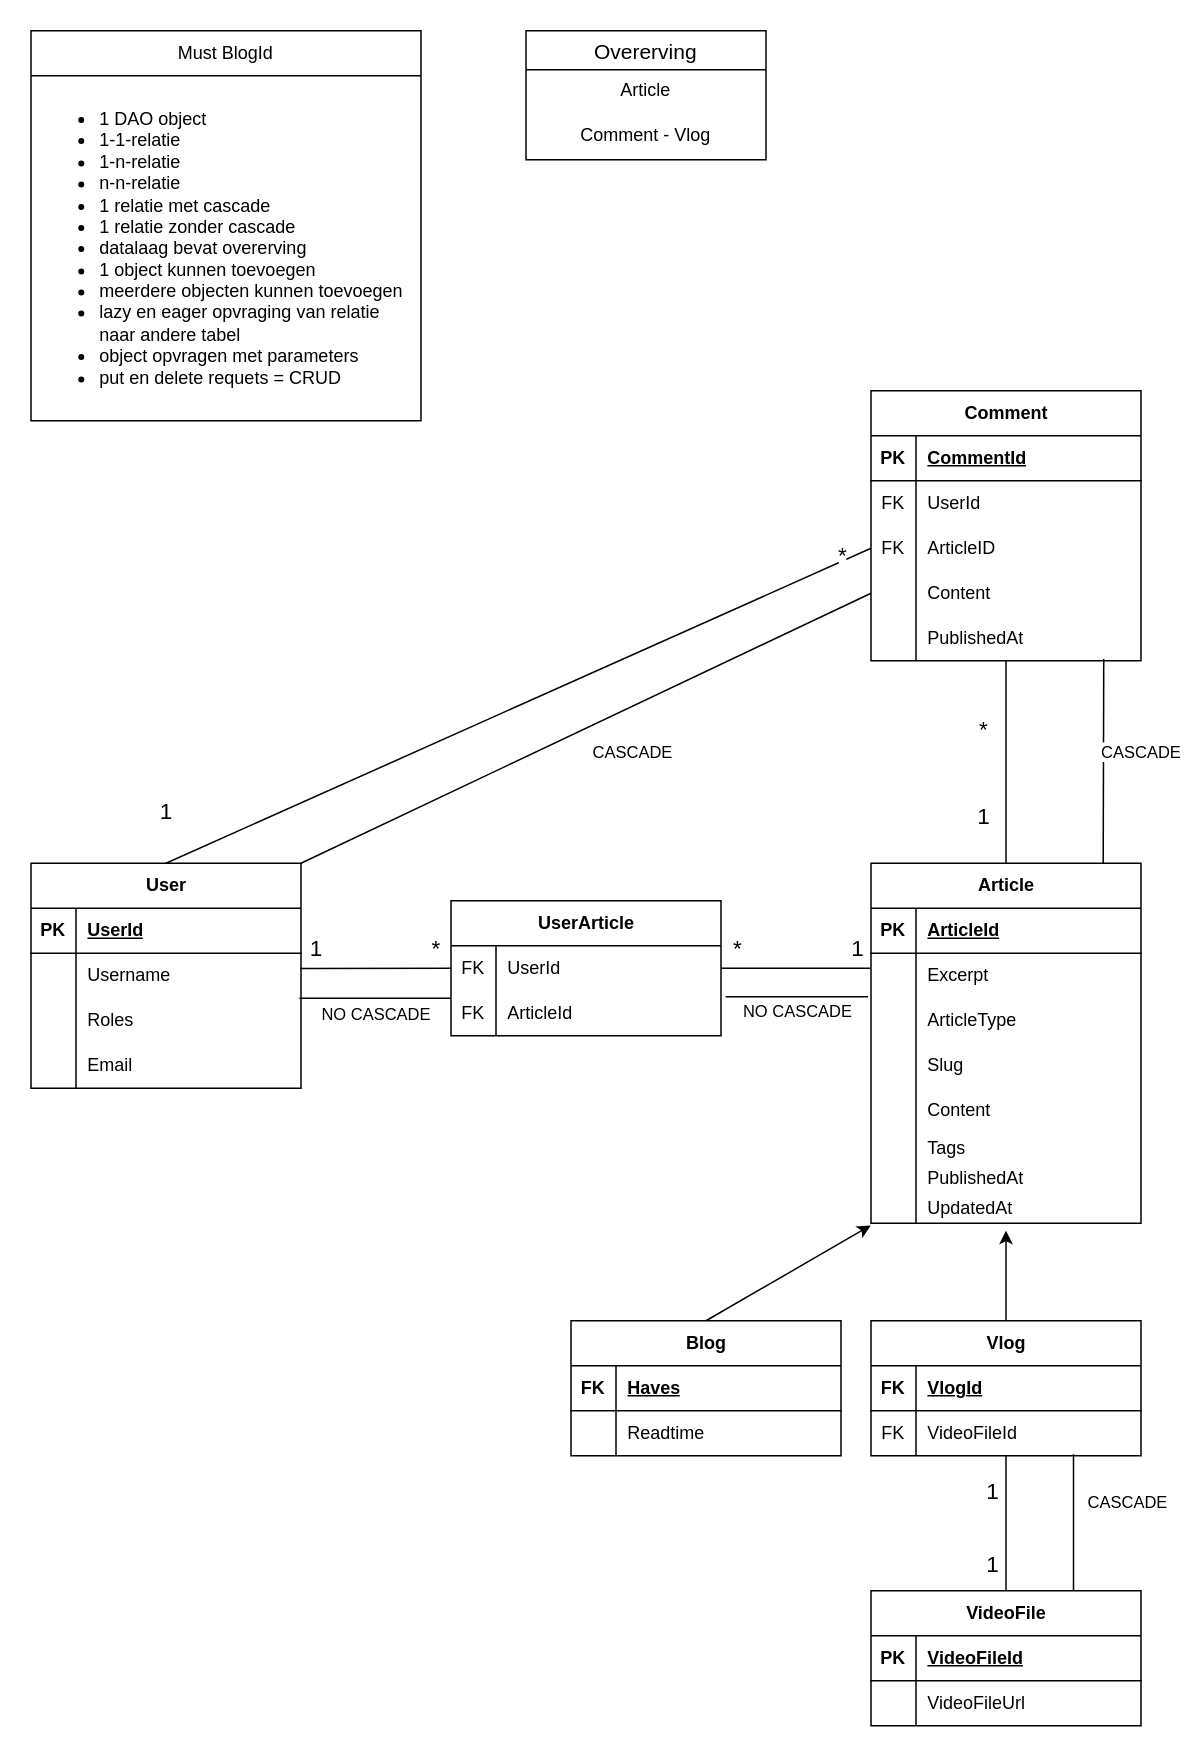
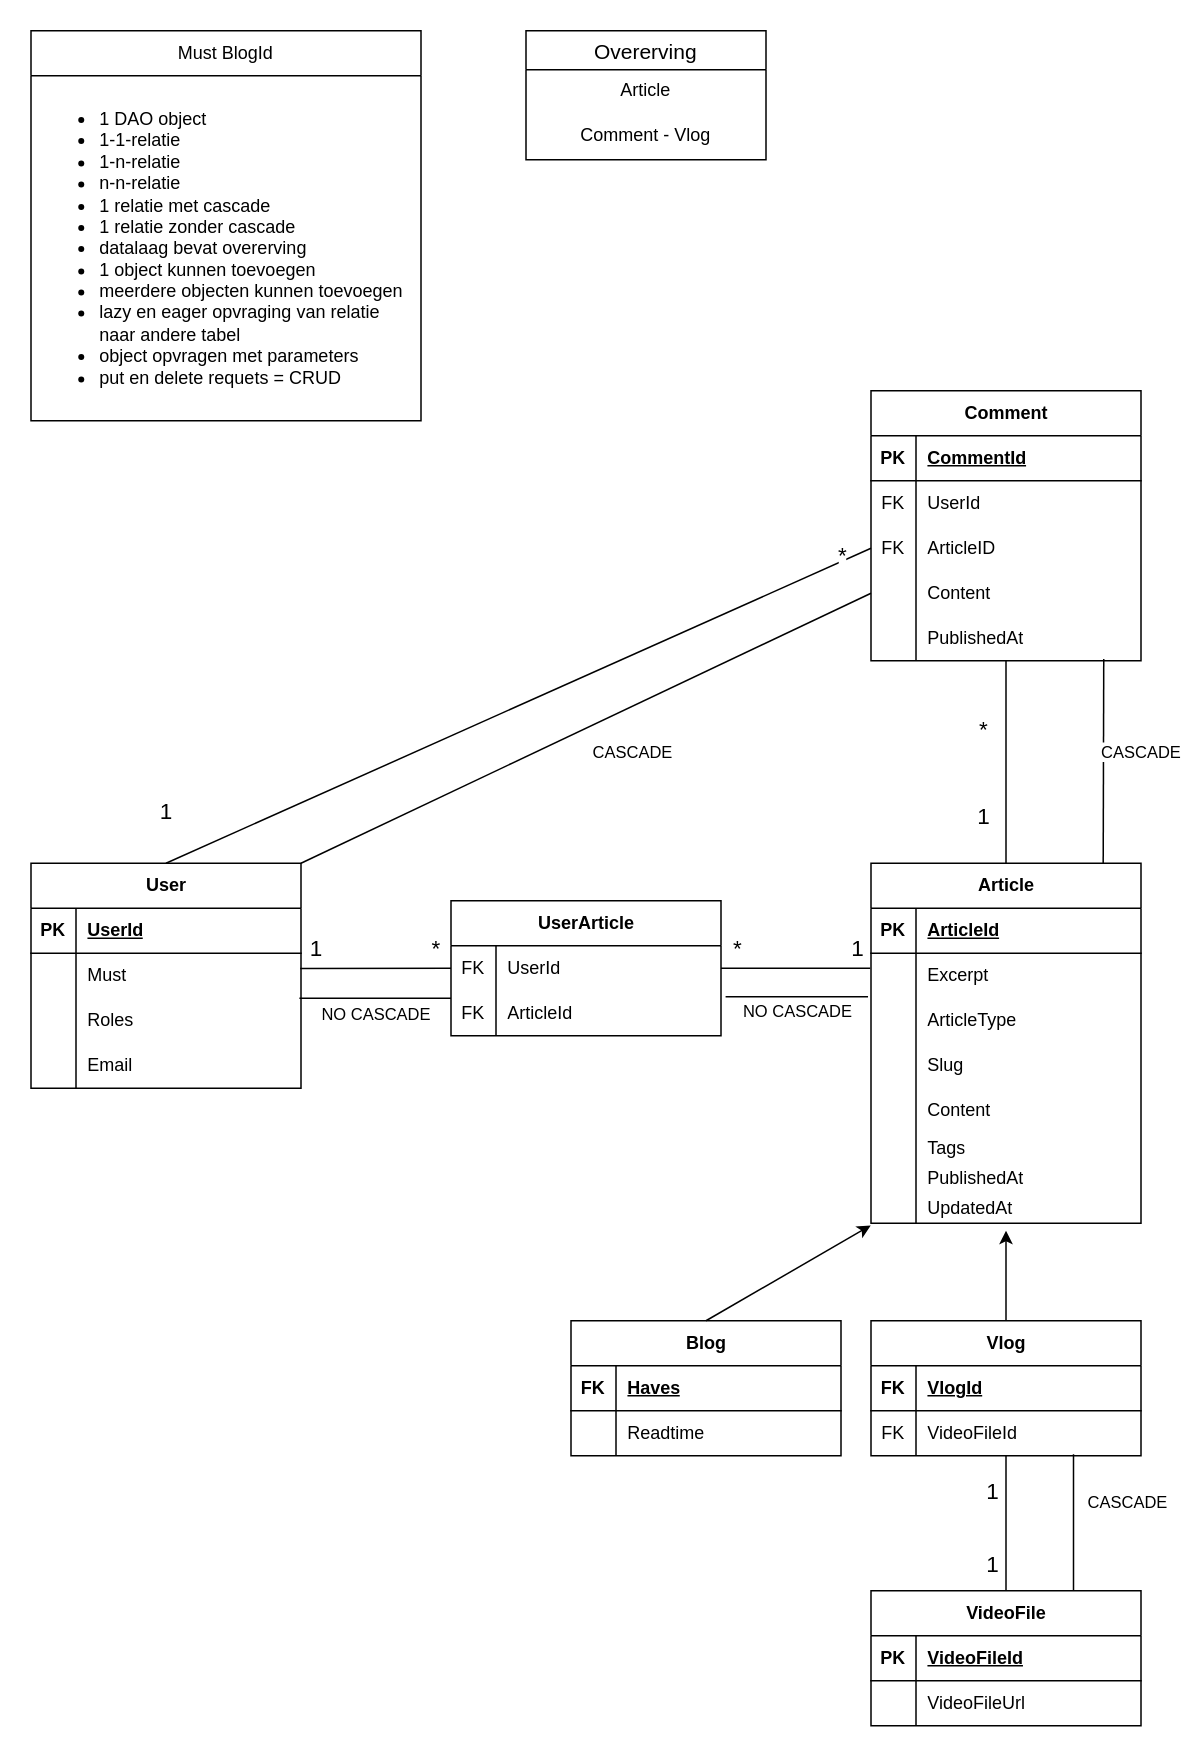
(128, 976) -> (108, 976)
